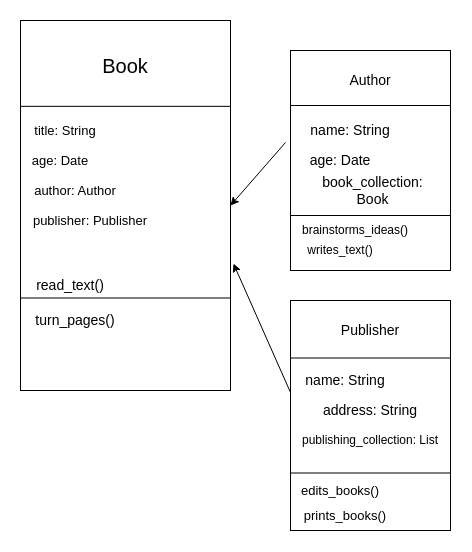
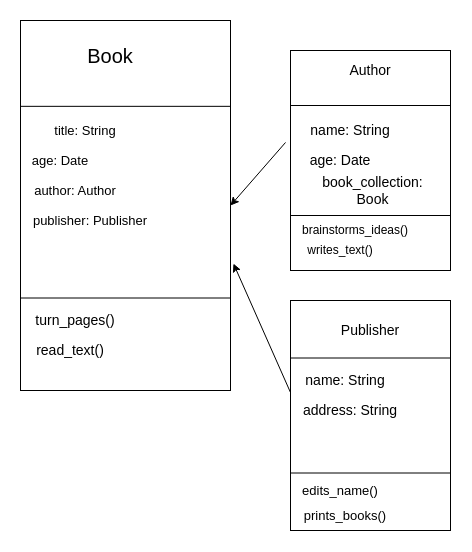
(126, 66) -> (111, 56)
(371, 81) -> (371, 71)
(66, 131) -> (86, 131)
(71, 286) -> (71, 351)
(371, 411) -> (351, 411)
(371, 441) -> none
(341, 491) -> (341, 491)
